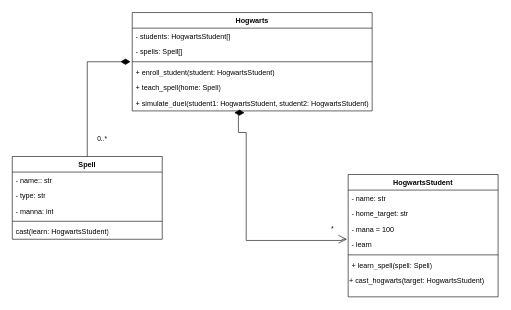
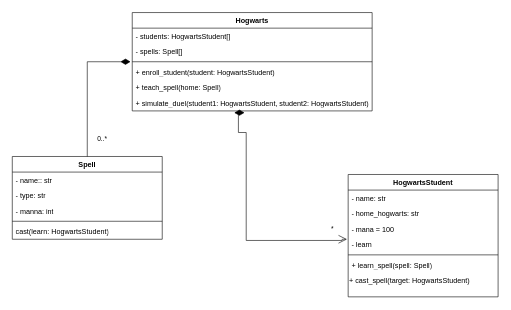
(385, 214) -> (389, 214)
(424, 286) -> (419, 281)
